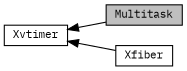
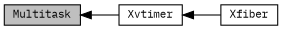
(92, 25) -> (105, 15)
